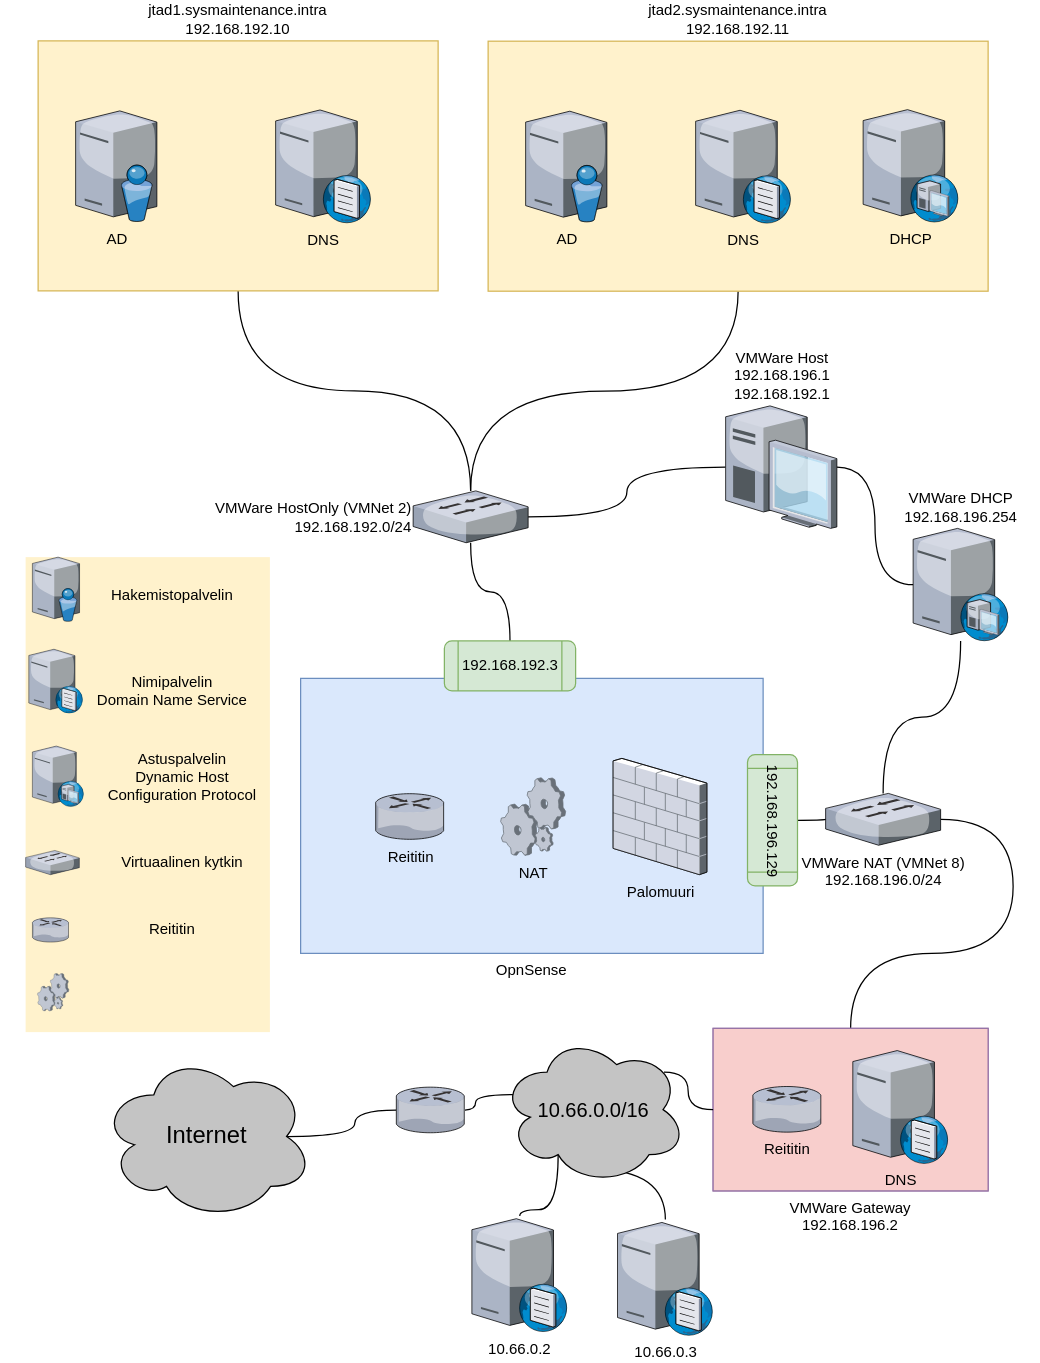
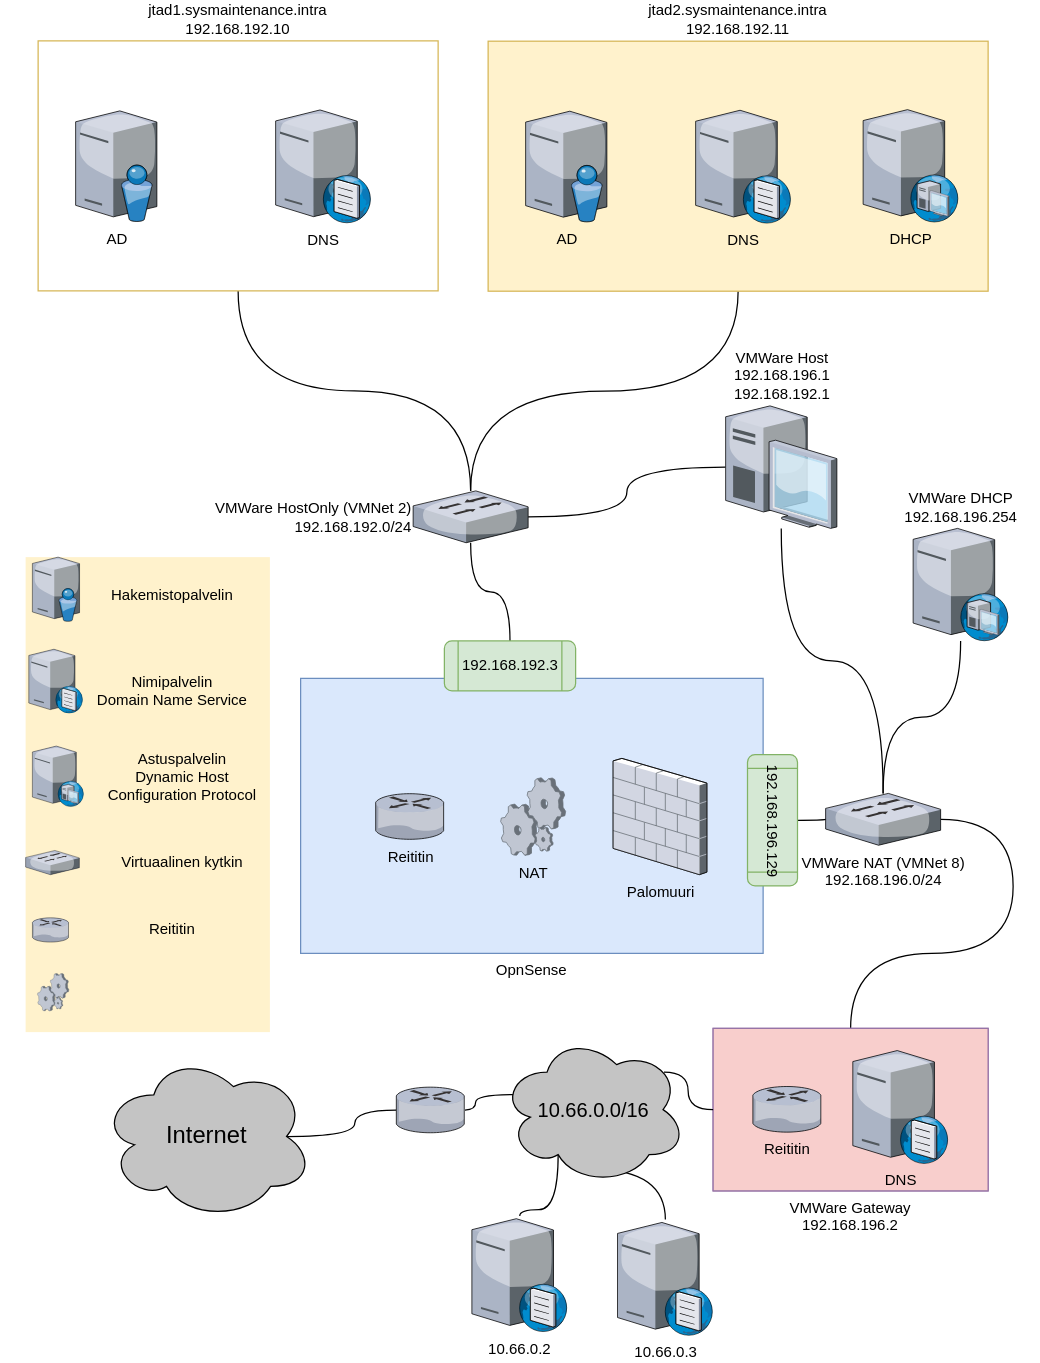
(238, 166) -> (238, 166)
(875, 524) -> (818, 657)
